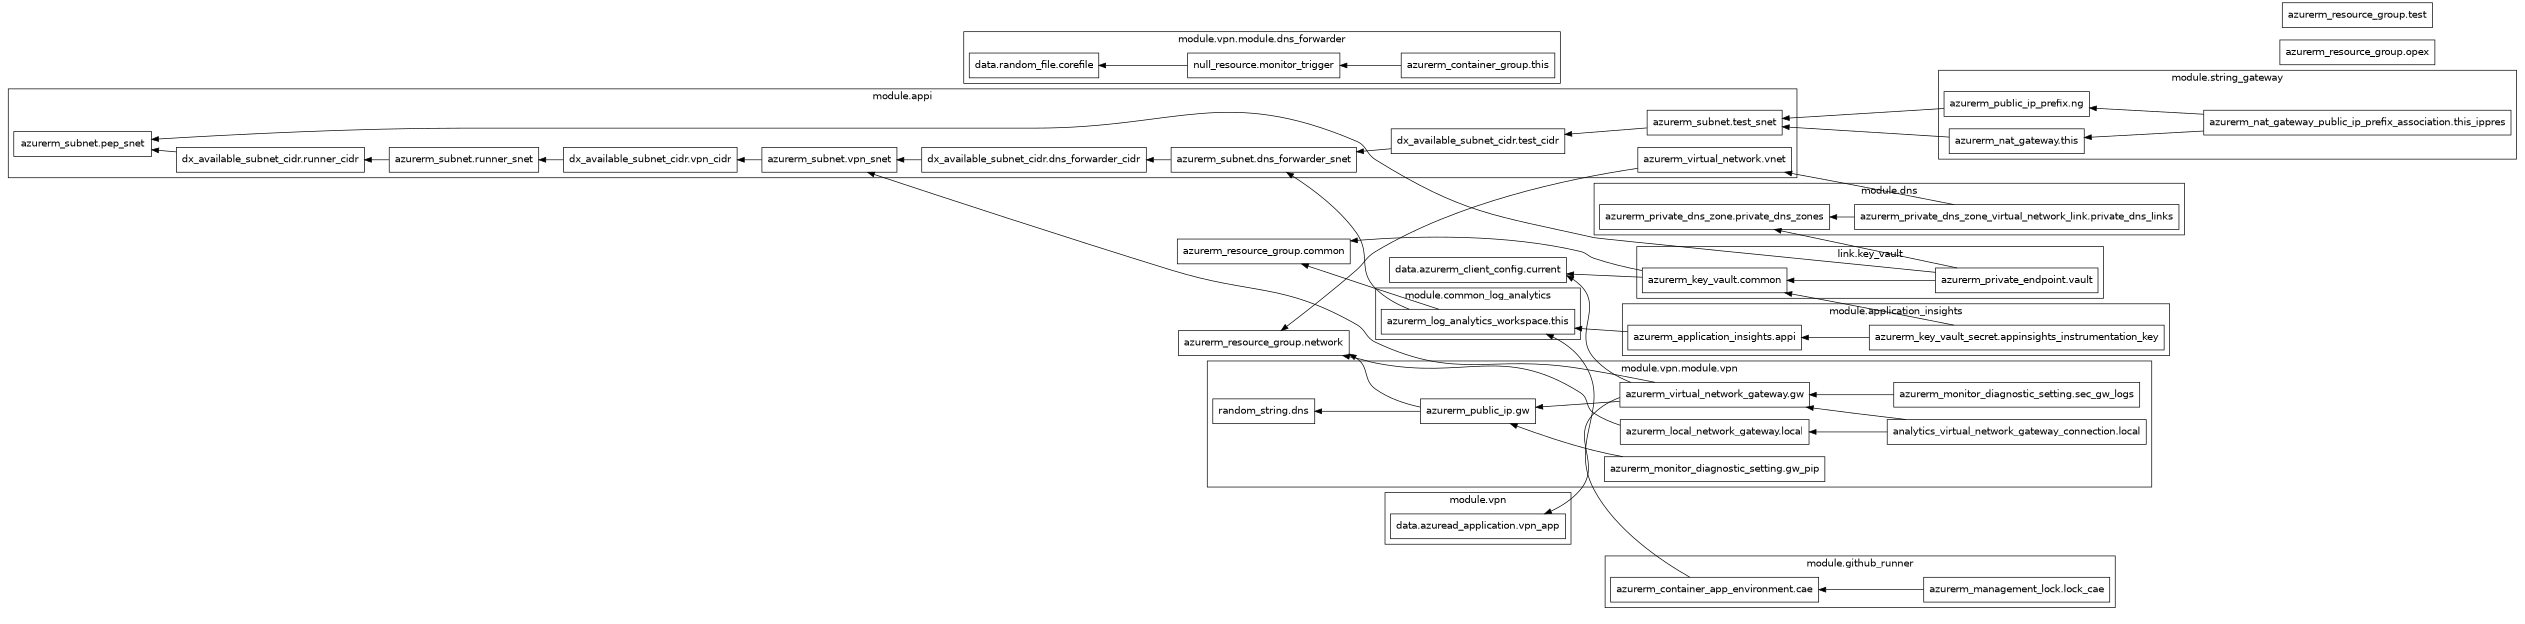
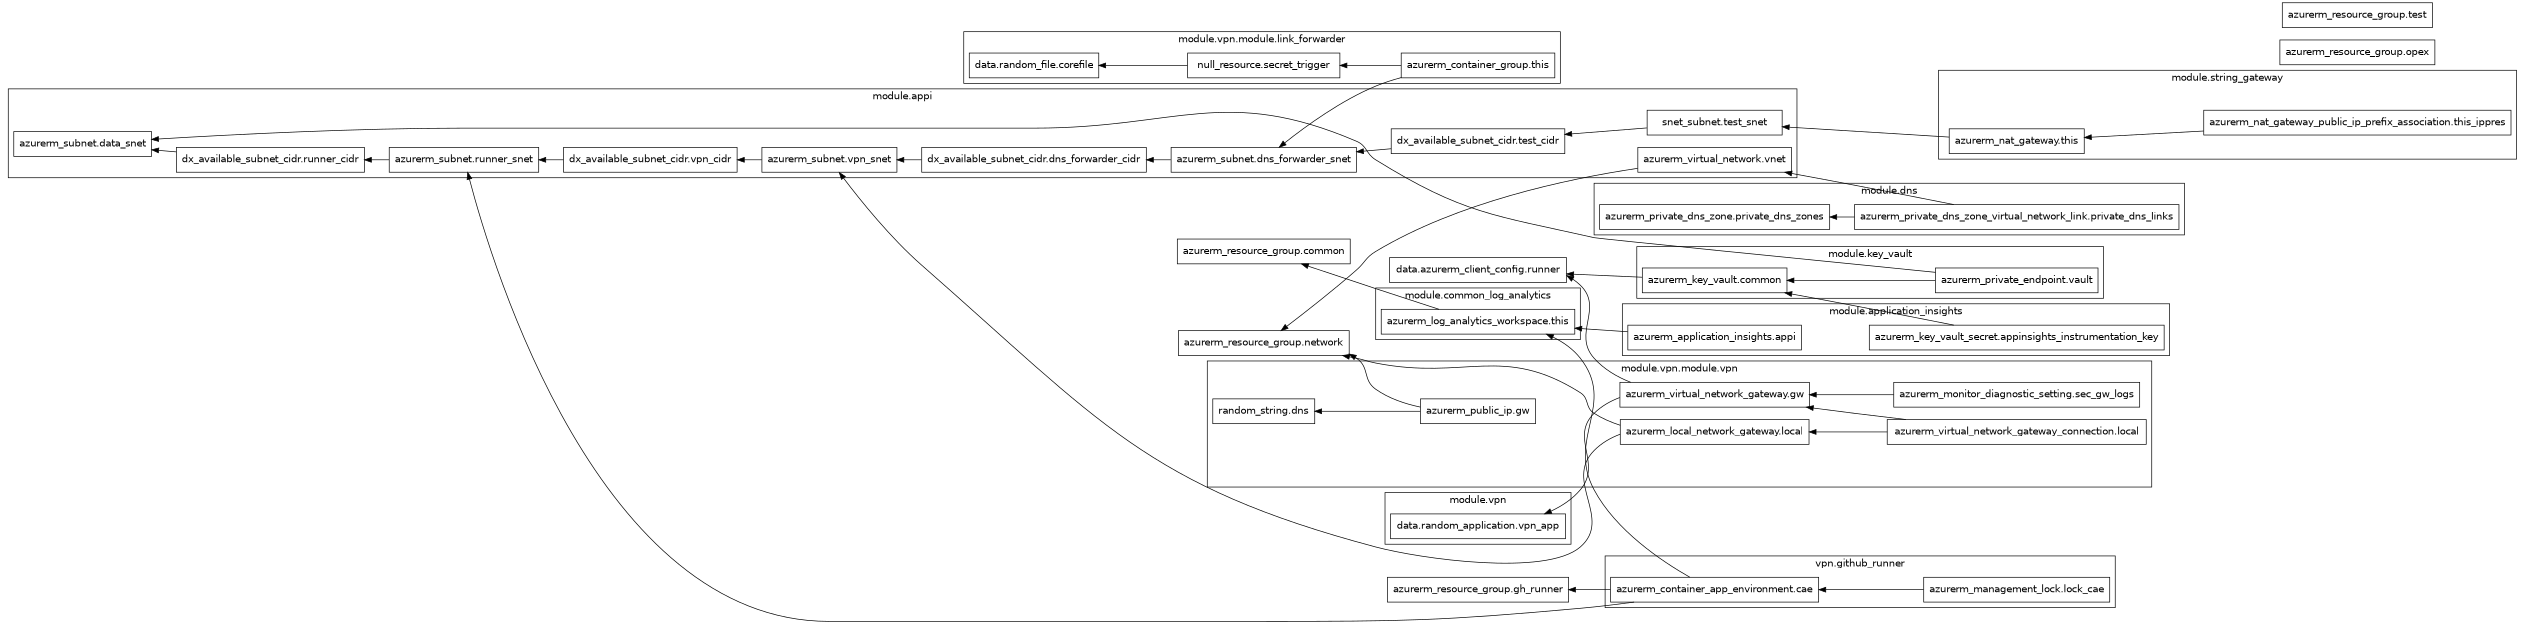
(1262, 40) -> (1262, 40)
(1264, 65) -> (1264, 65)
(2017, 104) -> none
(1715, 123) -> (1715, 123)
(83, 144) -> (83, 144)
(1358, 235) -> (1340, 104)
(1502, 240) -> none
(1878, 251) -> none
(1870, 255) -> (1870, 255)
(1478, 270) -> (1478, 270)
(1265, 291) -> (1226, 496)
(1839, 338) -> none
(1581, 404) -> none
(2017, 432) -> (2017, 432)
(1715, 469) -> none
(1478, 526) -> (1478, 526)
(1860, 564) -> (1860, 564)
none -> (1478, 590)
none -> (928, 621)
